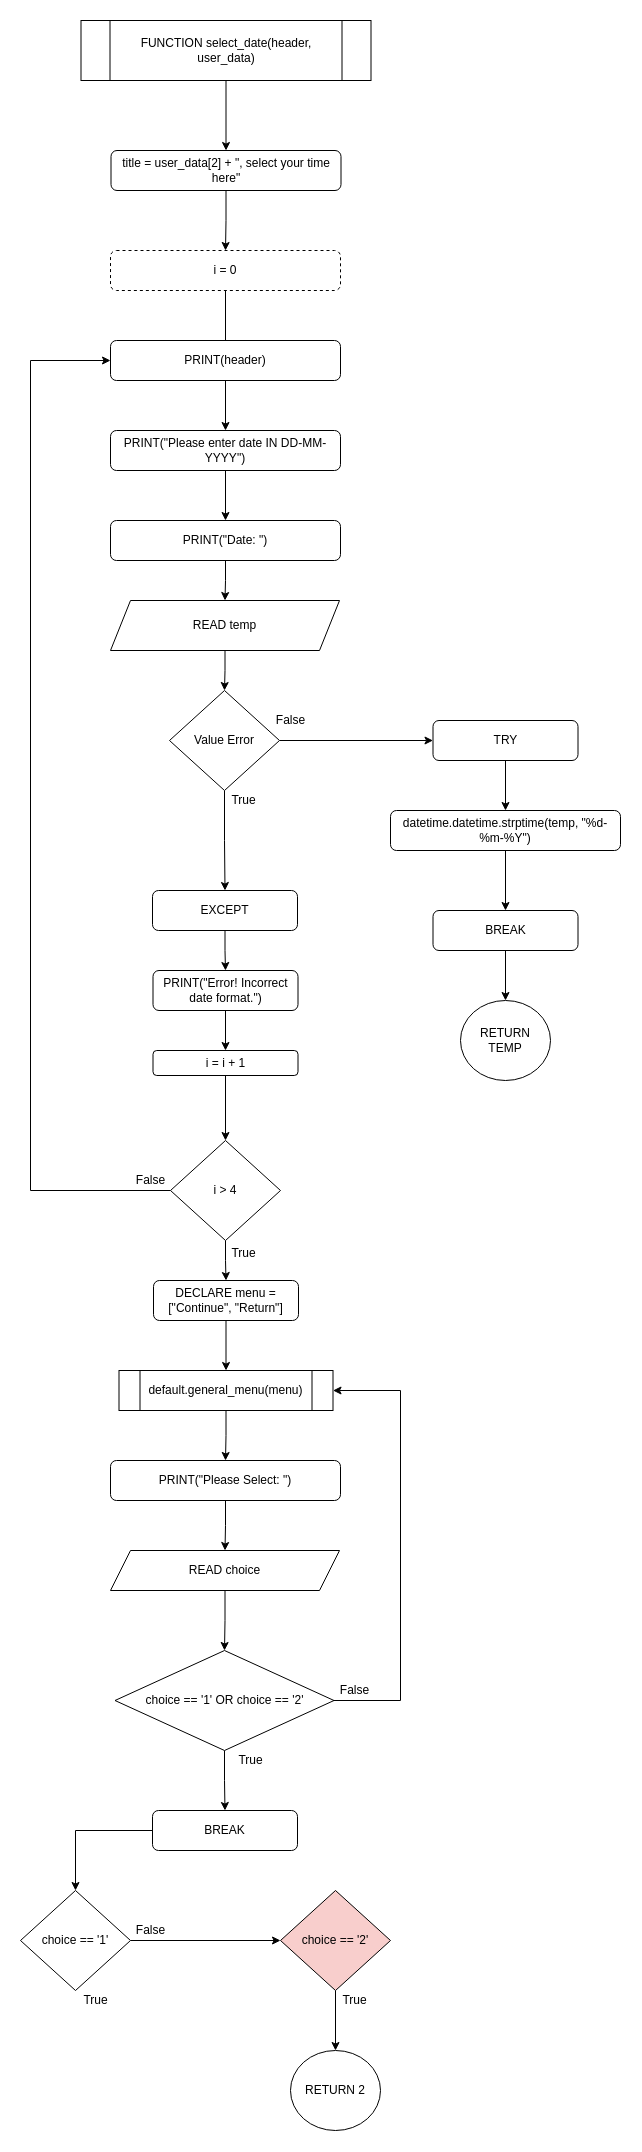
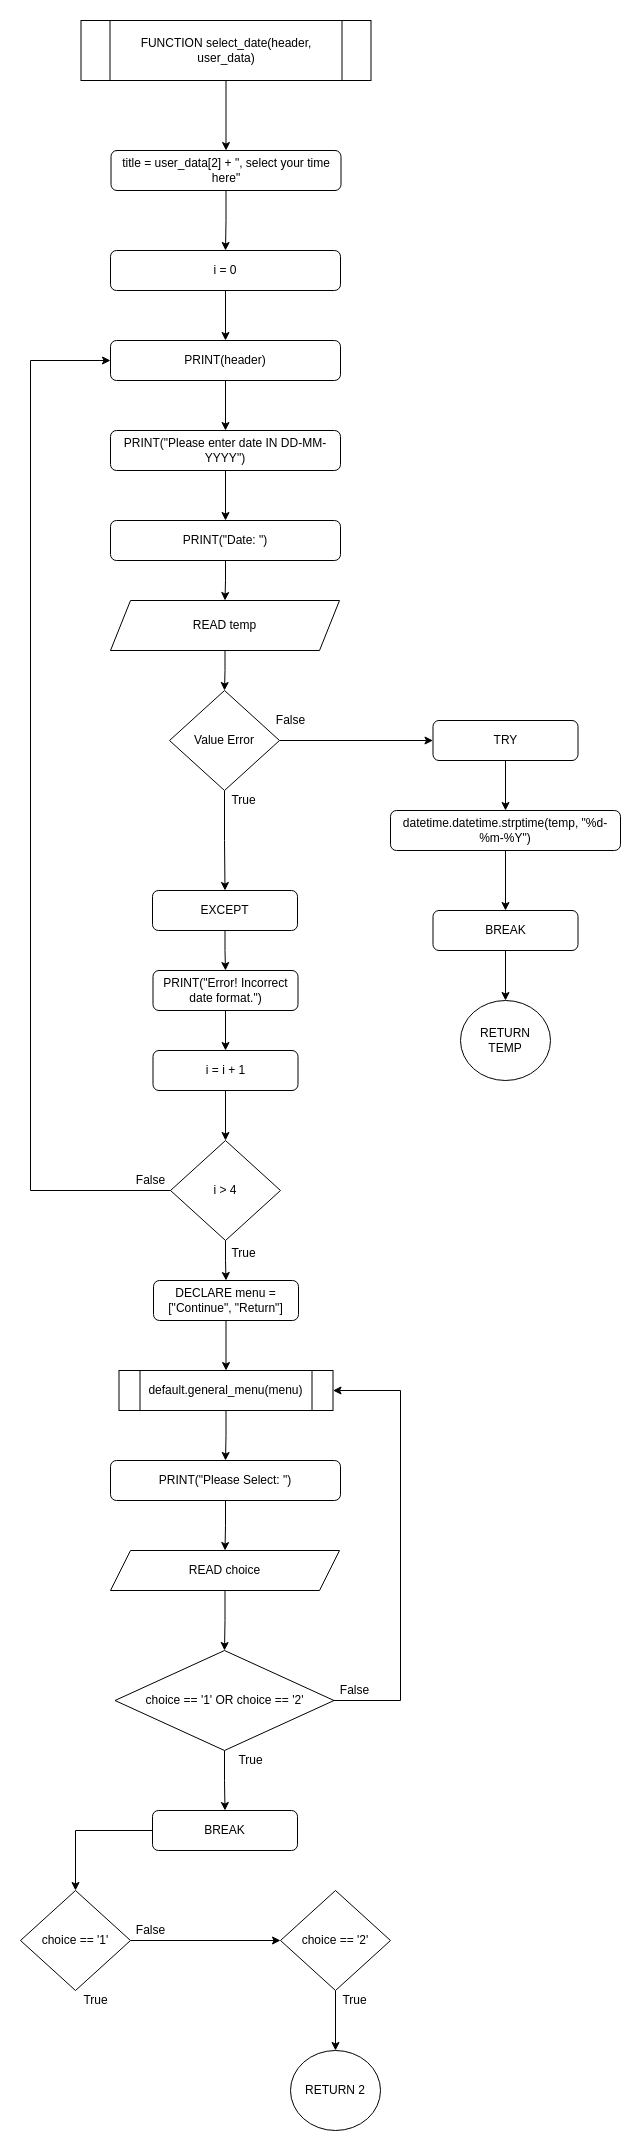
(226, 271) -> (226, 271)
(226, 334) -> (226, 332)
(226, 1063) -> (226, 1071)
(336, 1941) -> (336, 1941)
